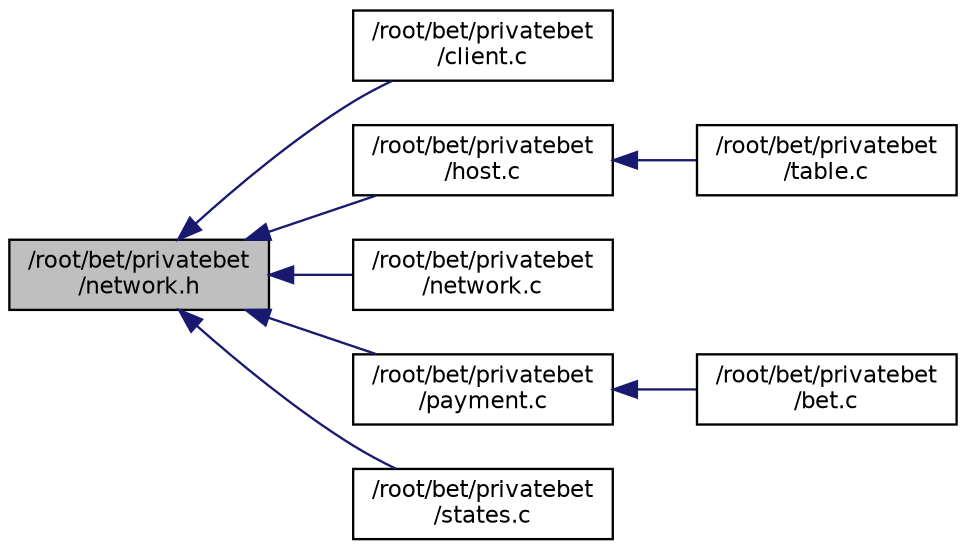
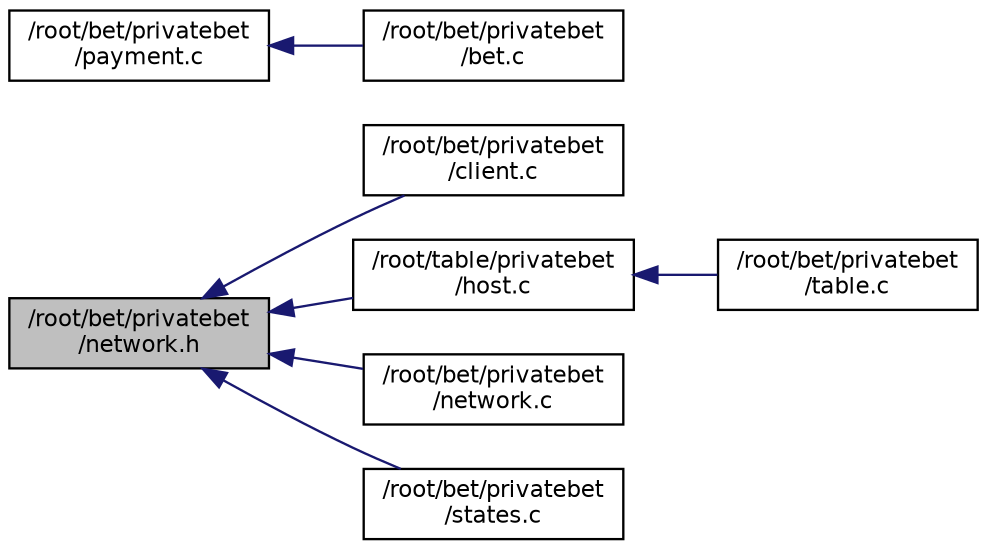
(483, 160) -> (494, 275)
(322, 336) -> none
